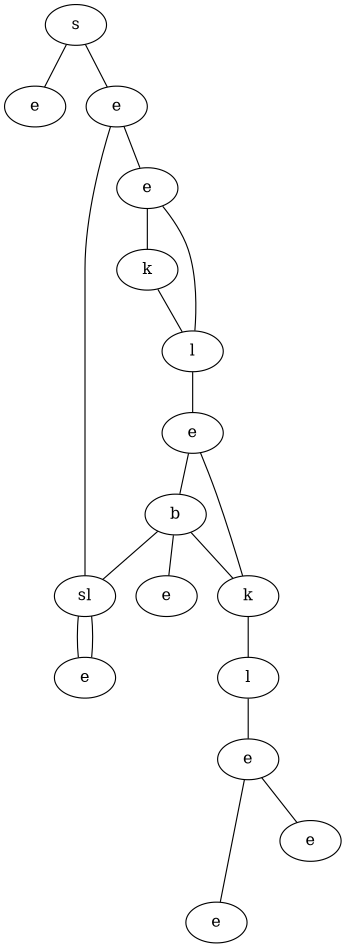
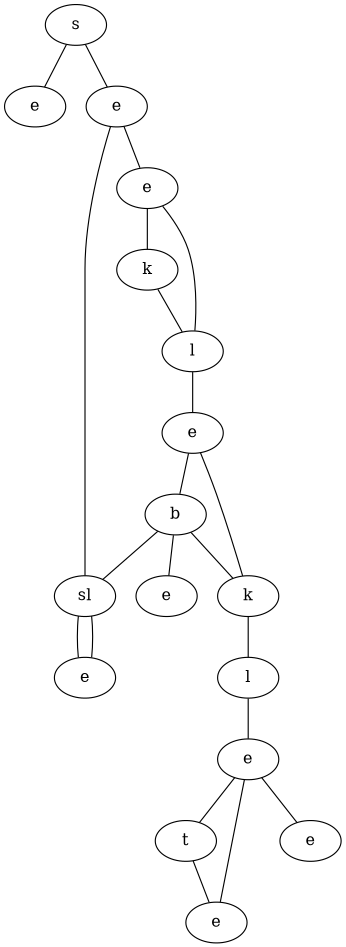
none -> (186, 841)
